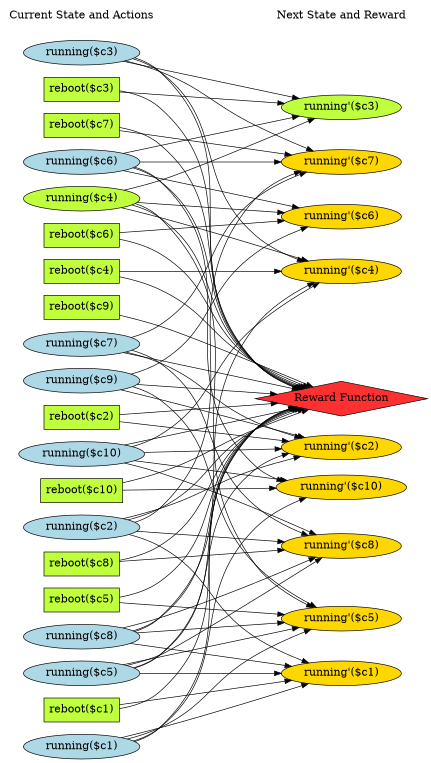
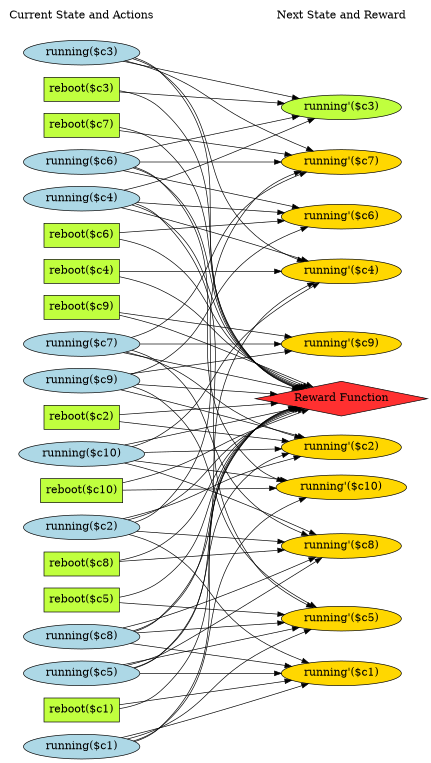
(82, 199) -> (82, 199)
none -> (341, 344)
